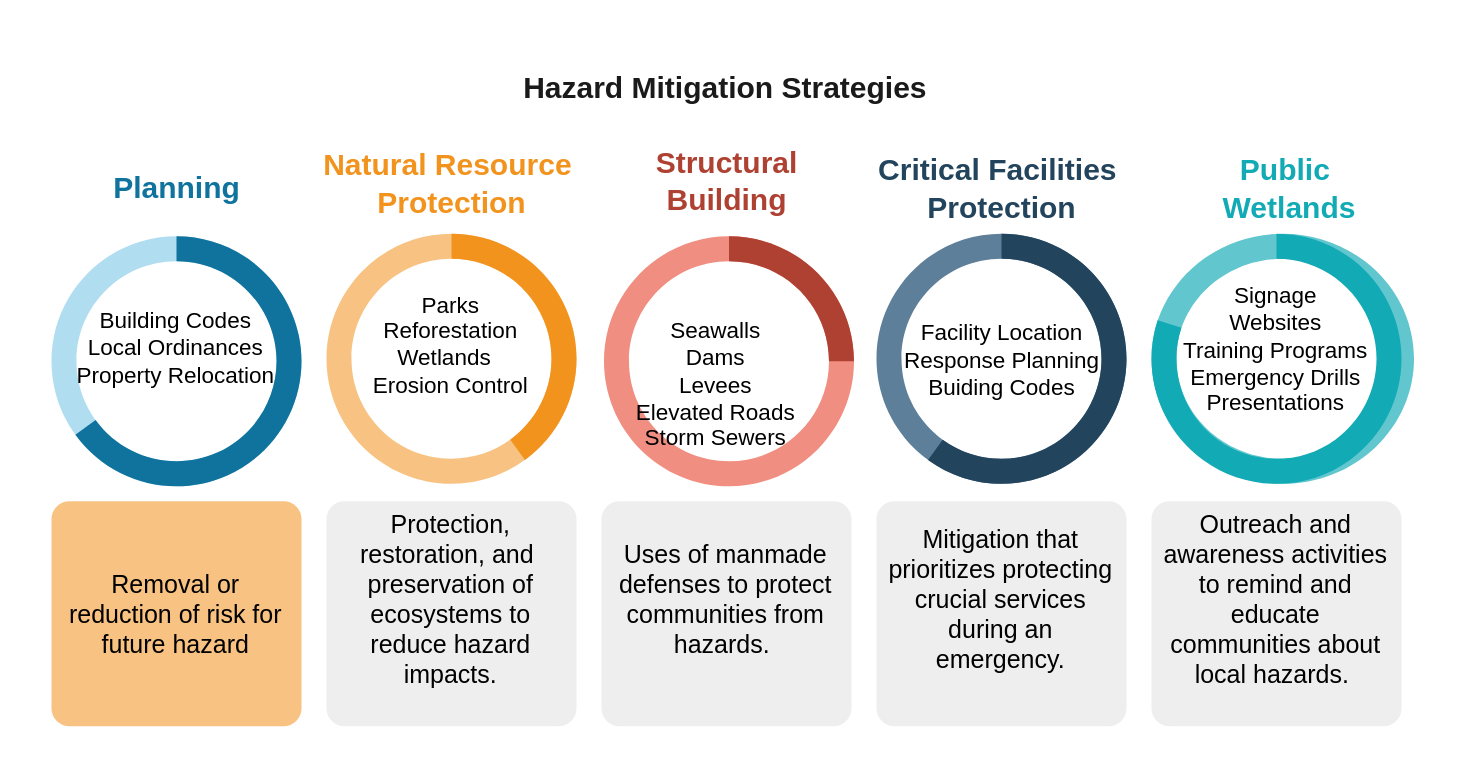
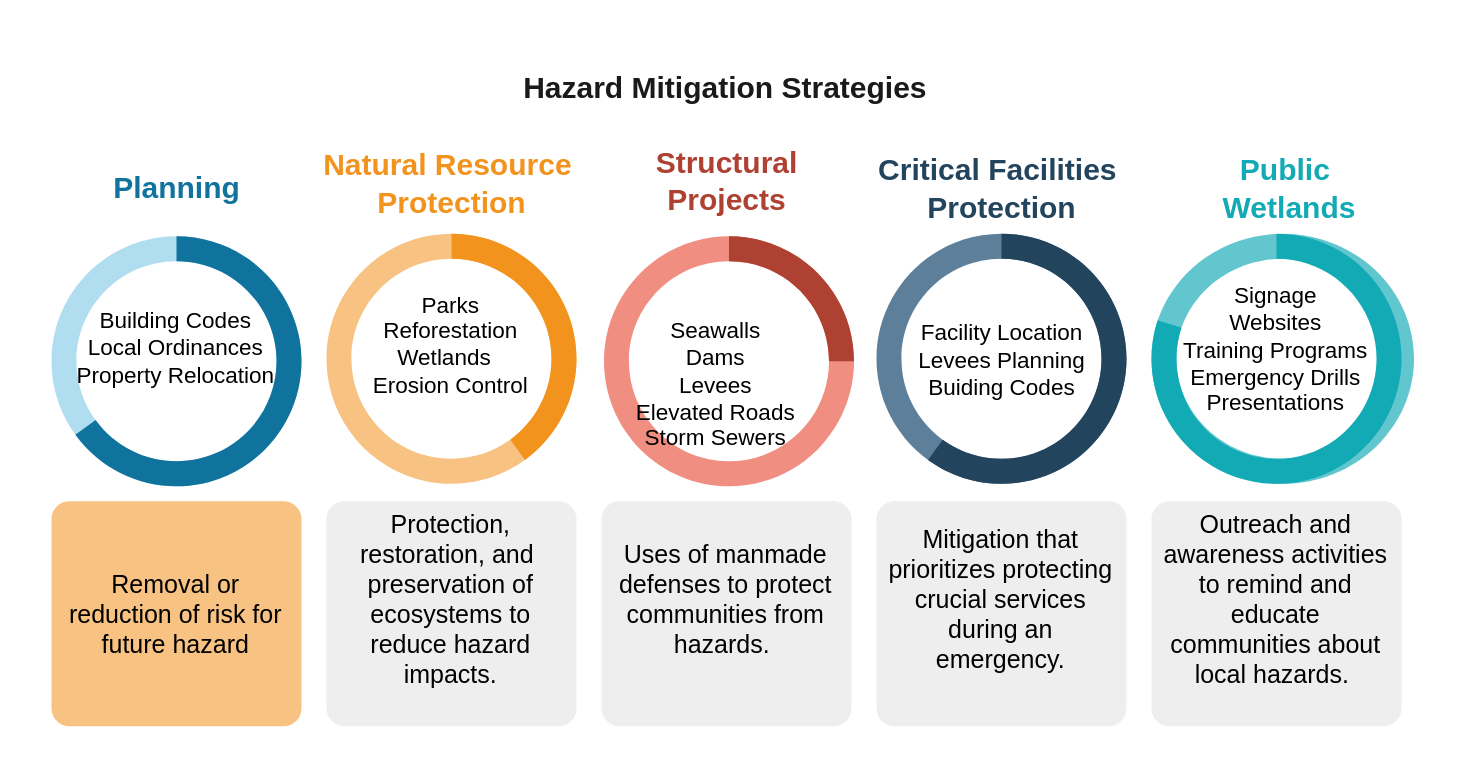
(728, 181) -> (728, 181)
(1003, 401) -> (1003, 401)
